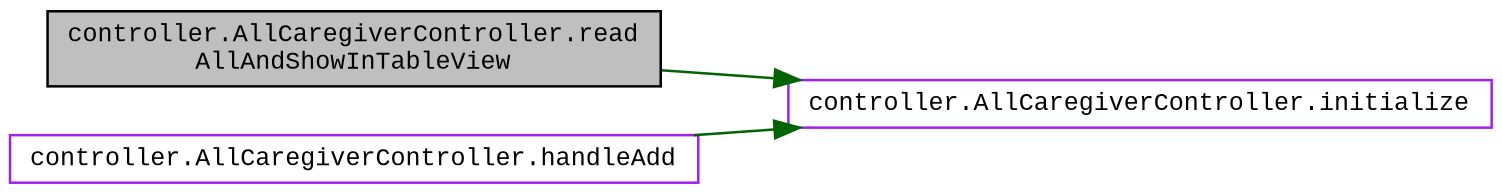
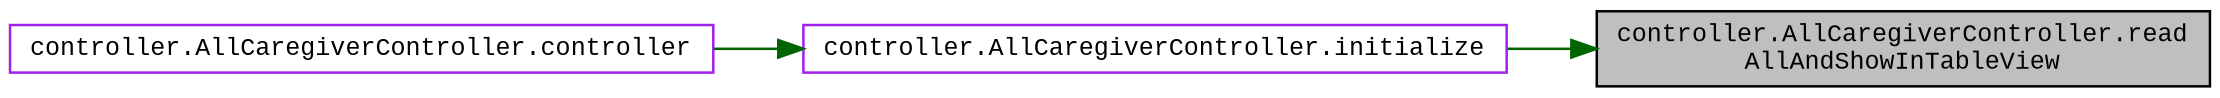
(718, 74) -> (1539, 49)
(354, 159) -> (362, 49)
